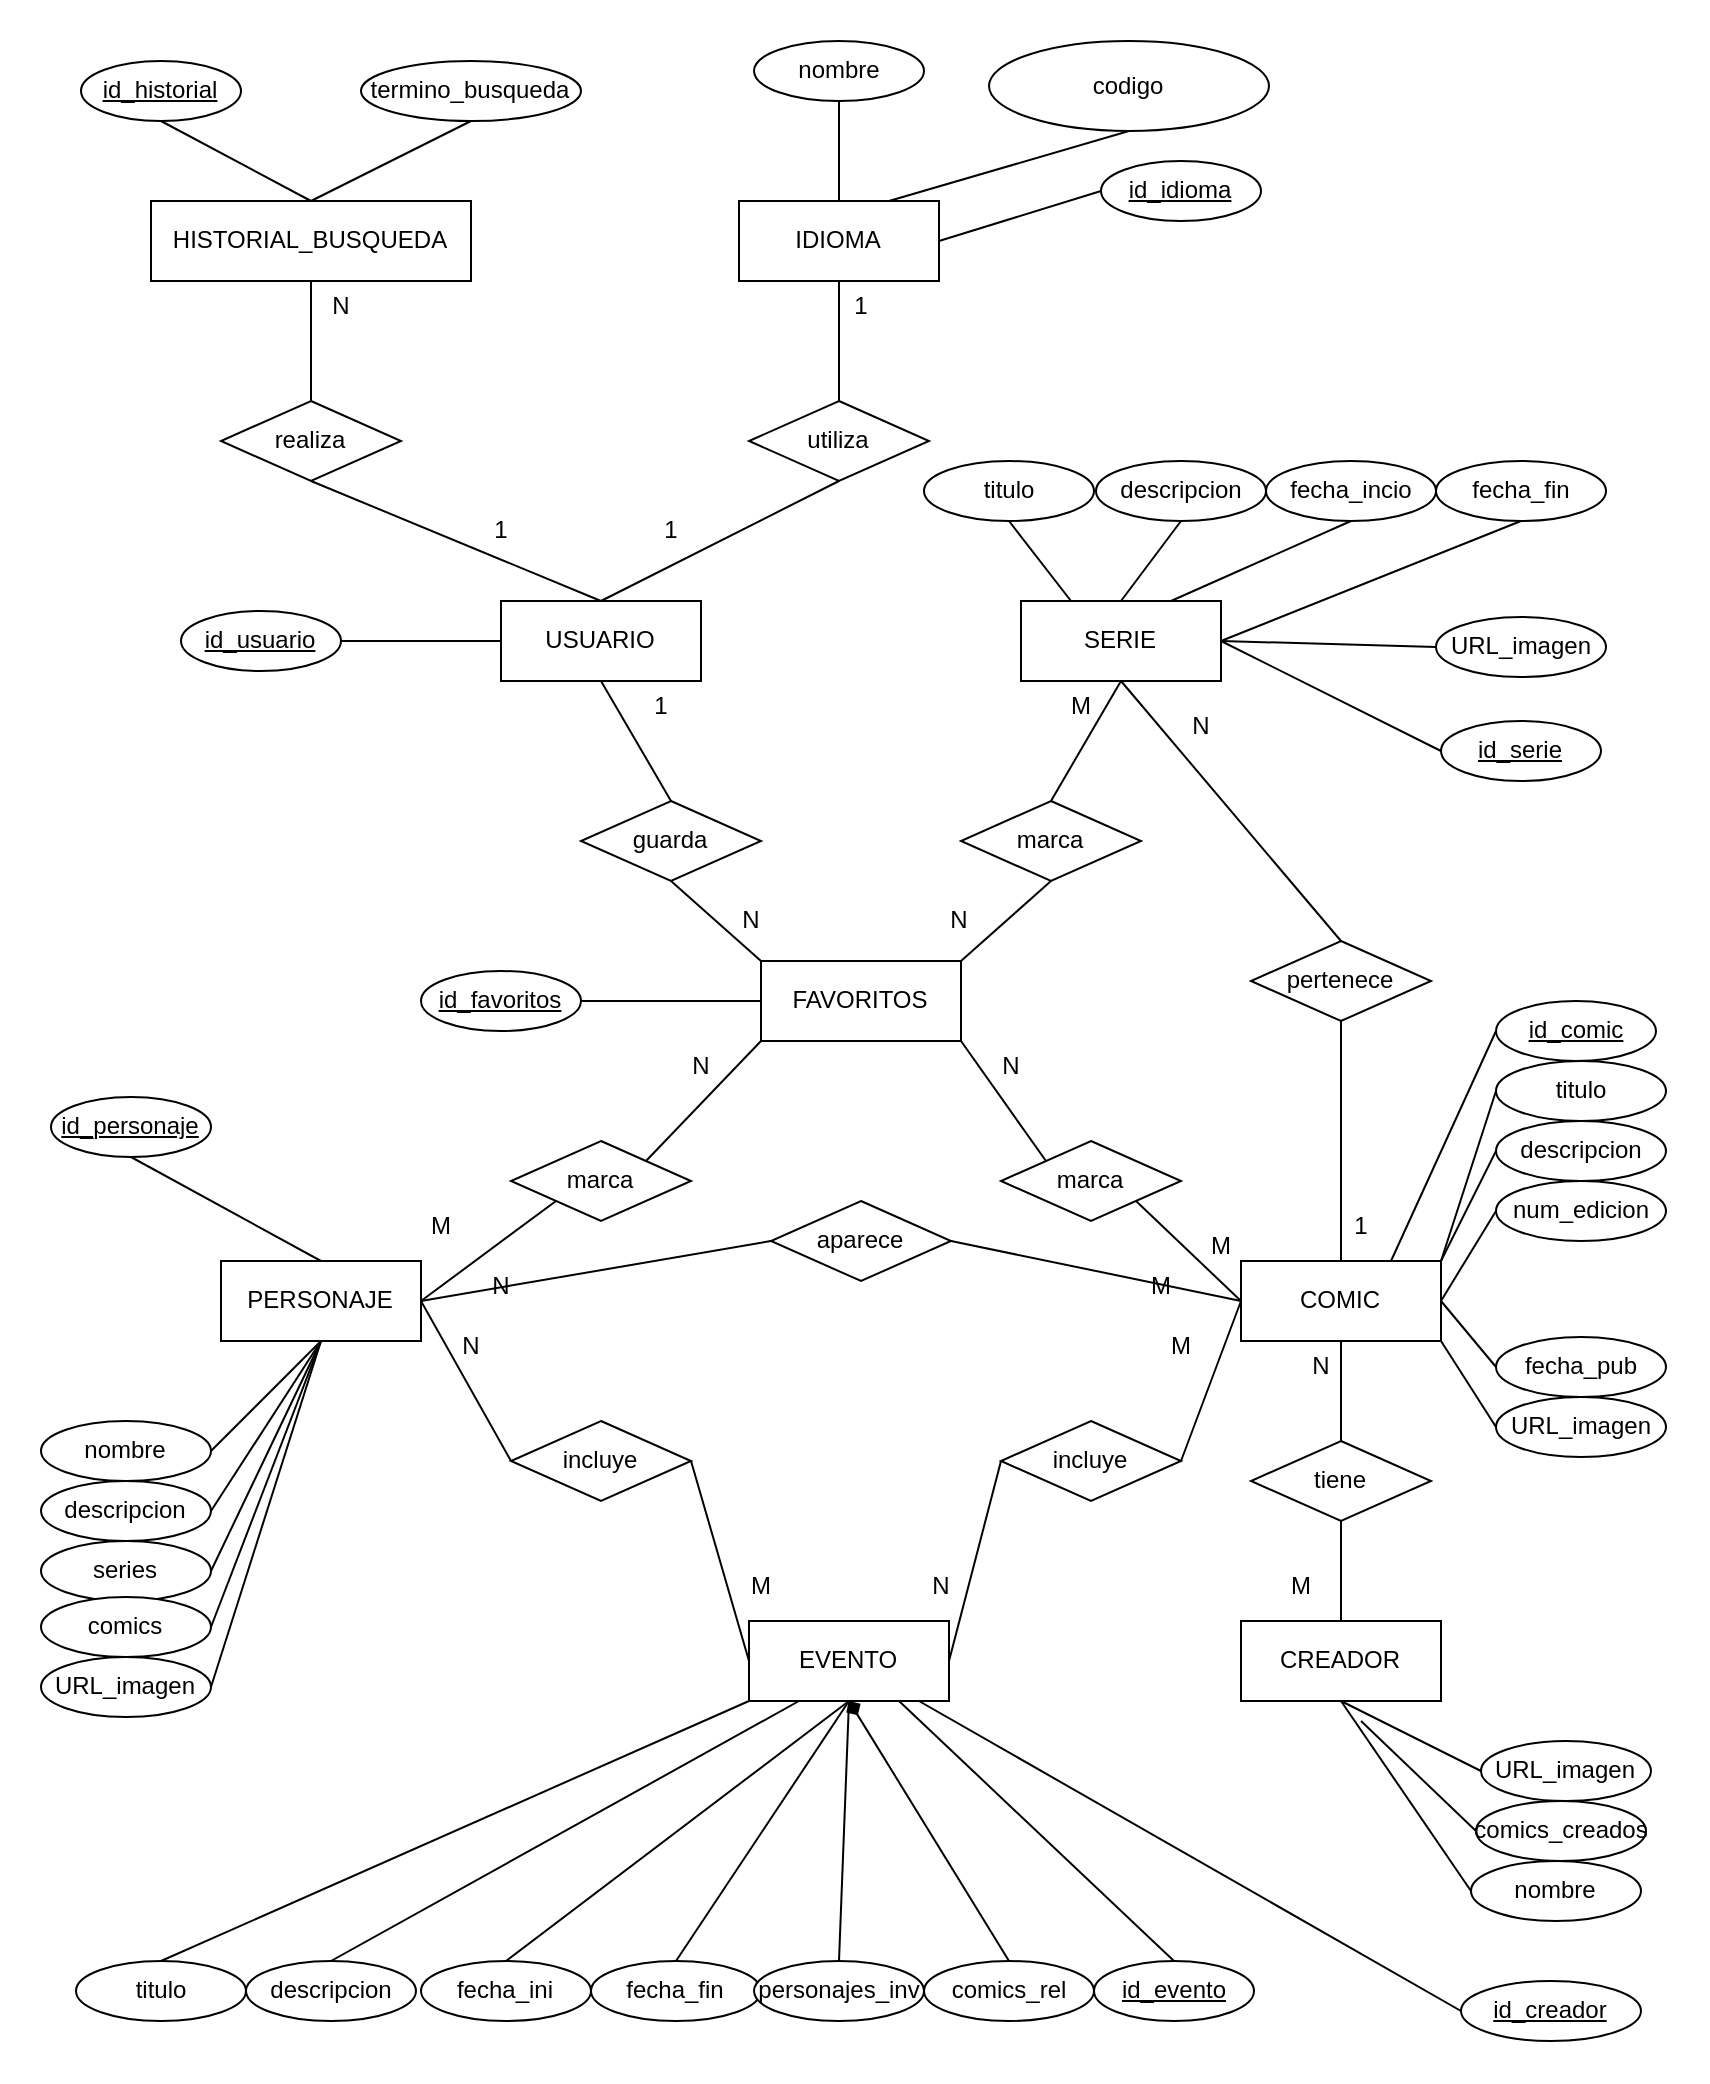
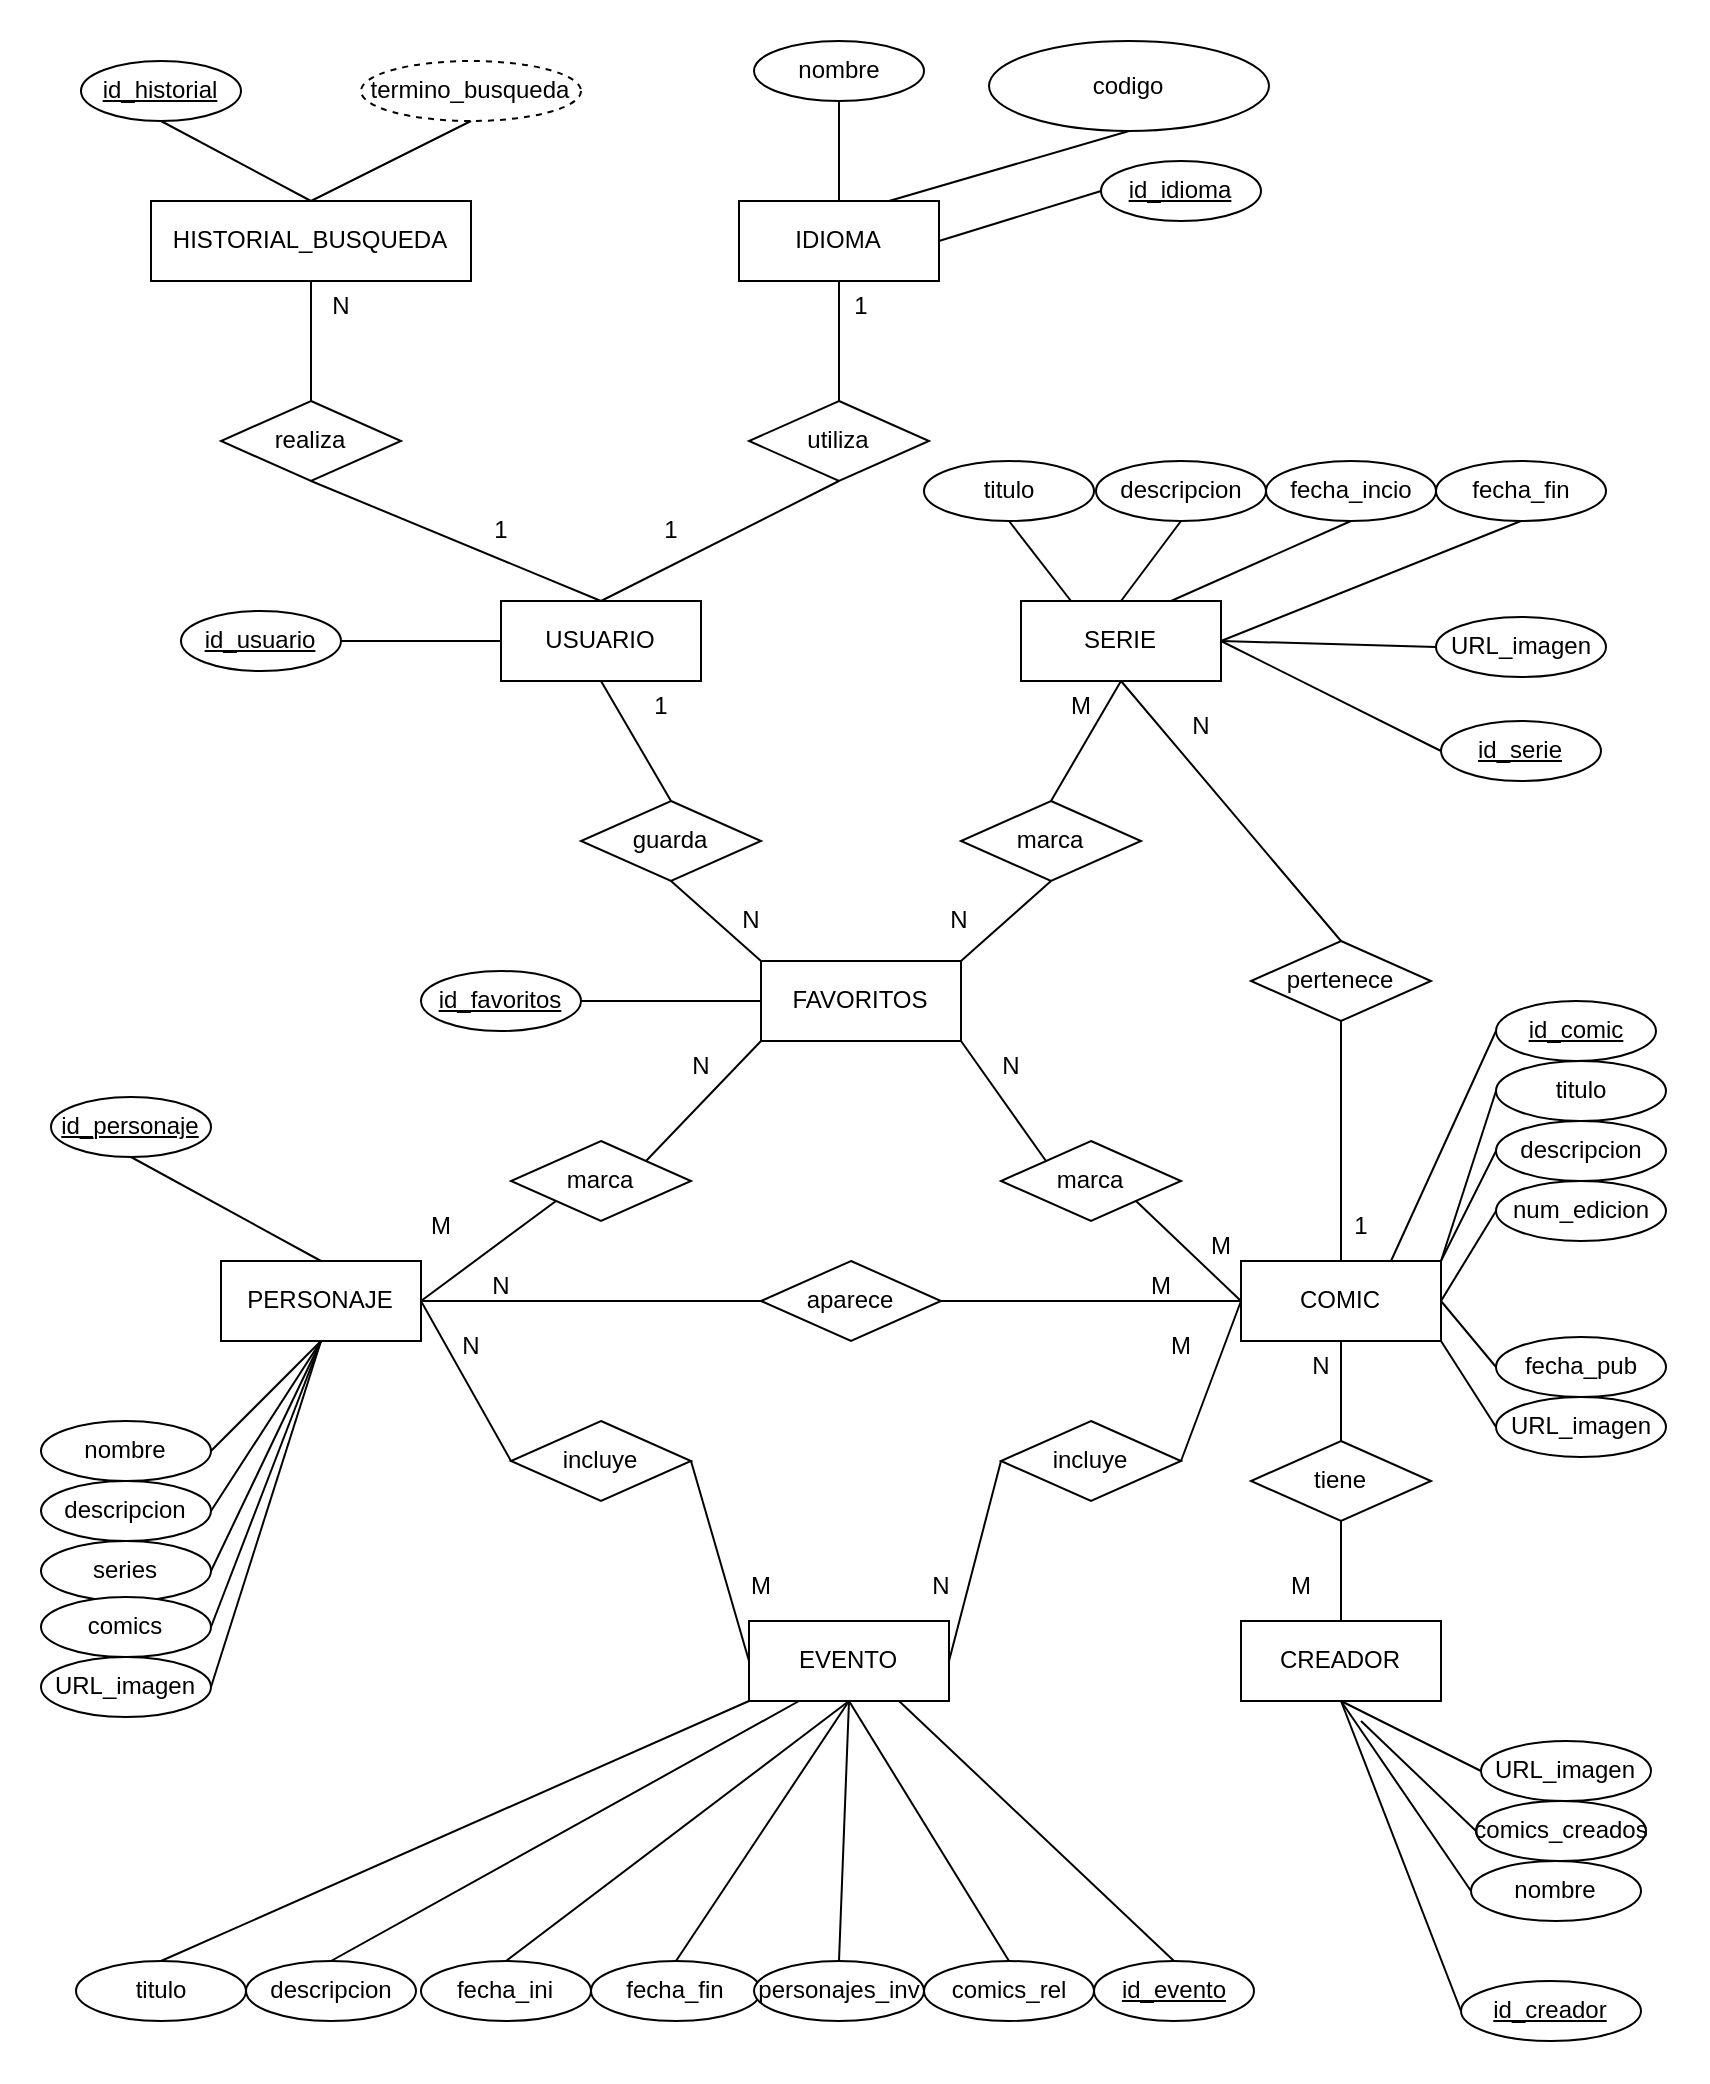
(471, 91) -> (471, 91)
(861, 1241) -> (851, 1301)
(857, 1714) -> (855, 1710)
(1190, 1856) -> (1403, 1862)
